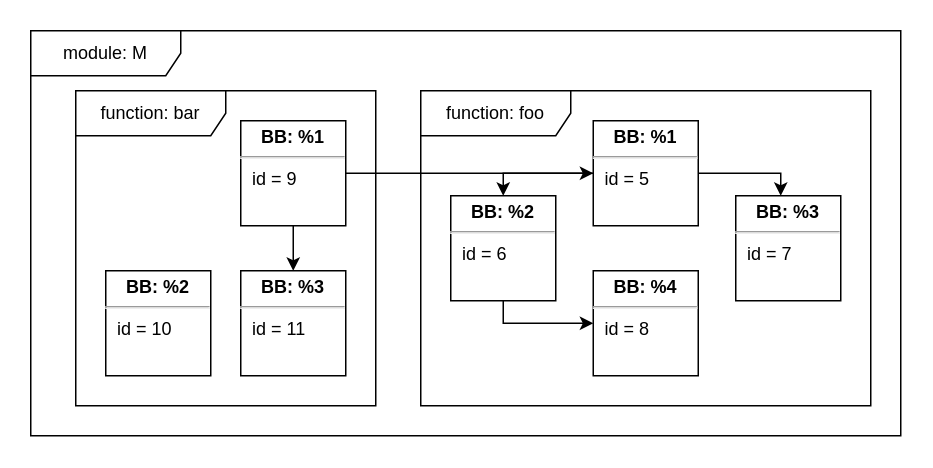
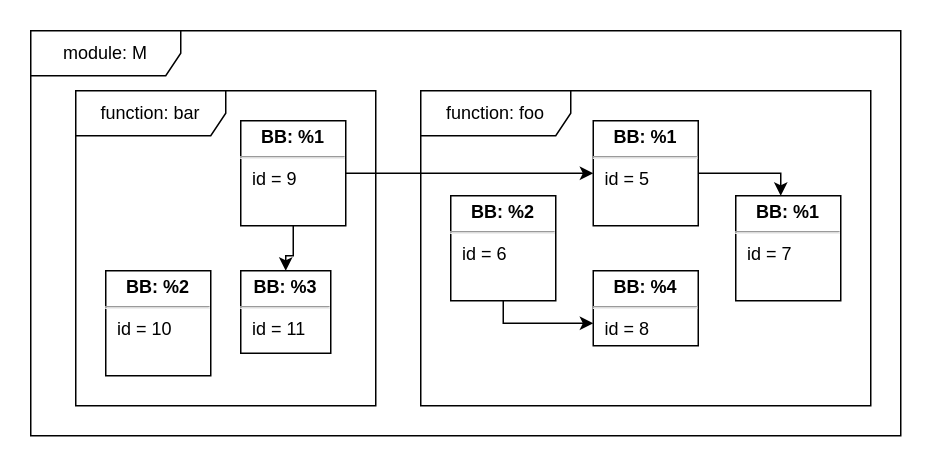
(503, 181) -> none
(761, 217) -> (761, 217)
(293, 323) -> (286, 312)
(646, 323) -> (646, 308)
